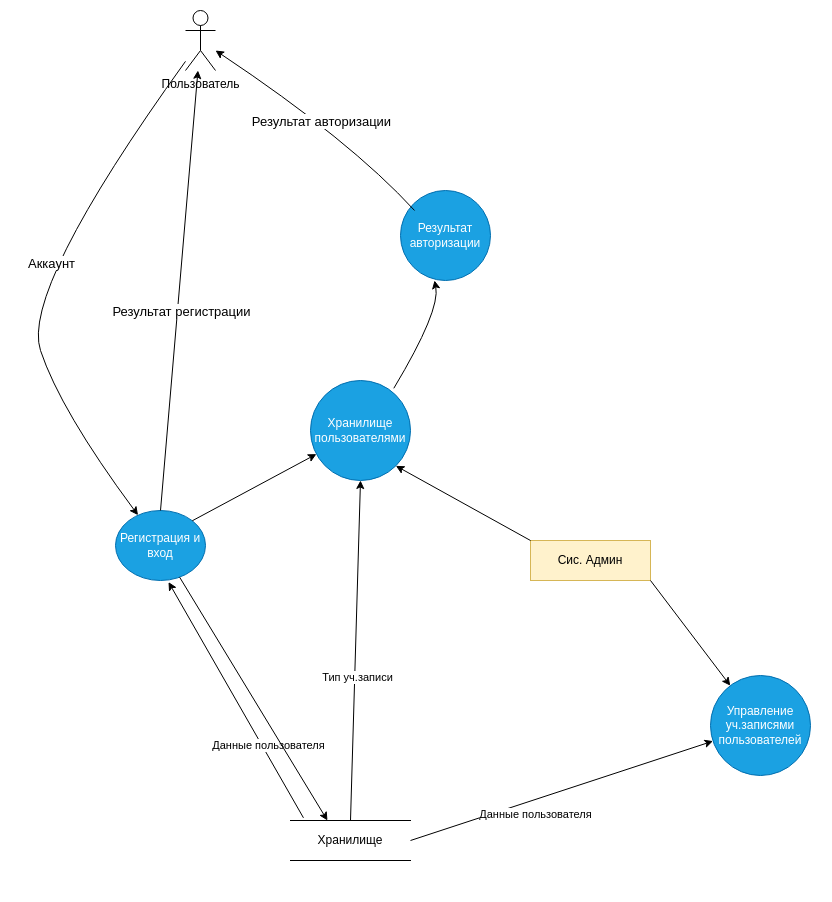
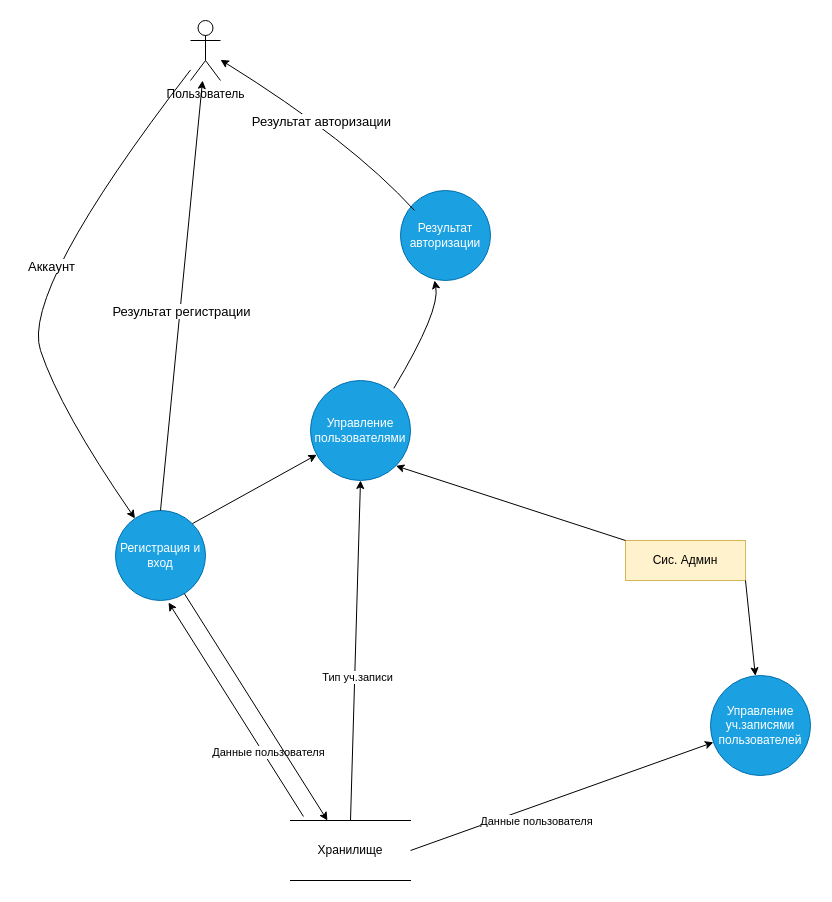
(201, 41) -> (206, 51)
(361, 431) -> (361, 431)
(161, 546) -> (161, 556)
(591, 561) -> (686, 561)
(351, 841) -> (351, 851)
